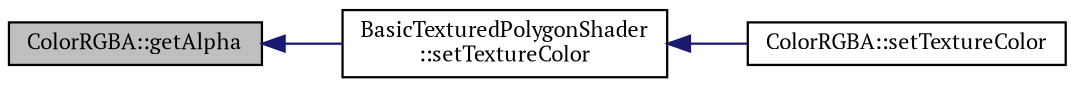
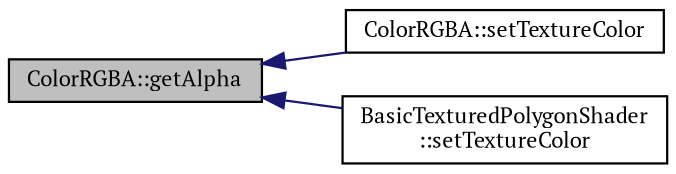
(719, 44) -> (315, 57)
